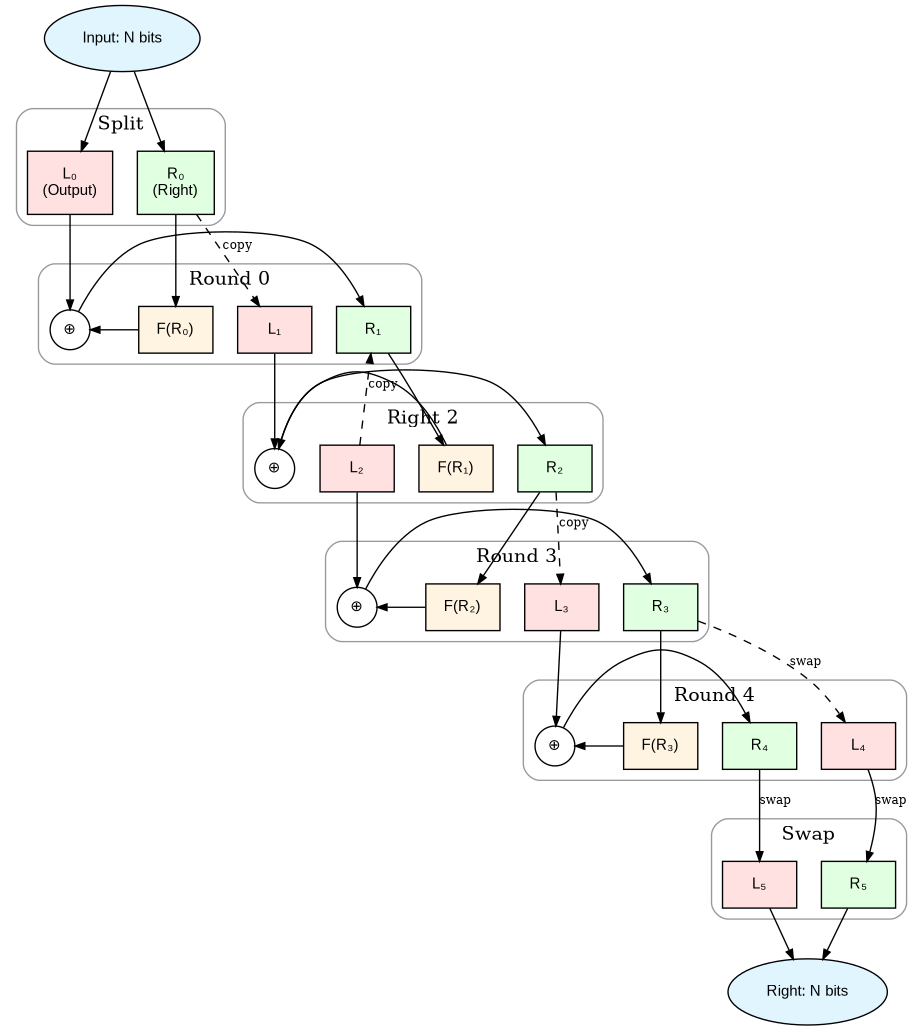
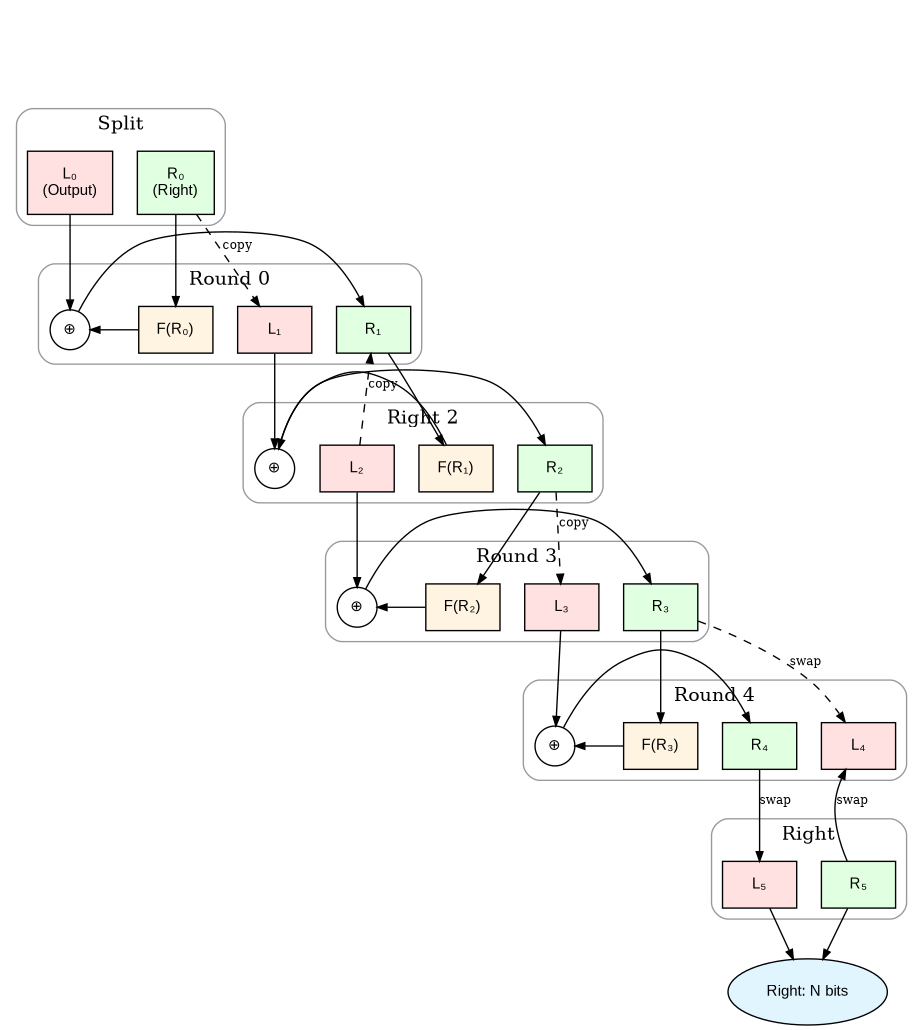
(122, 39) -> none
(876, 809) -> (837, 829)
(809, 835) -> (809, 835)
